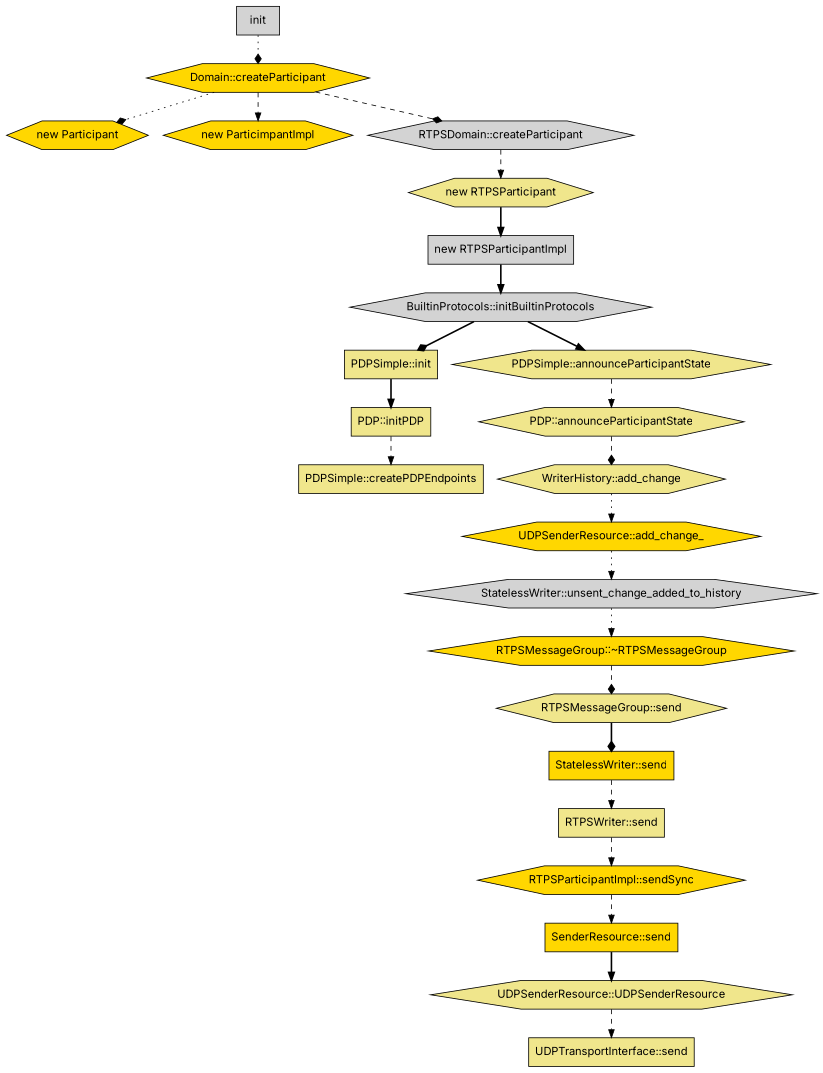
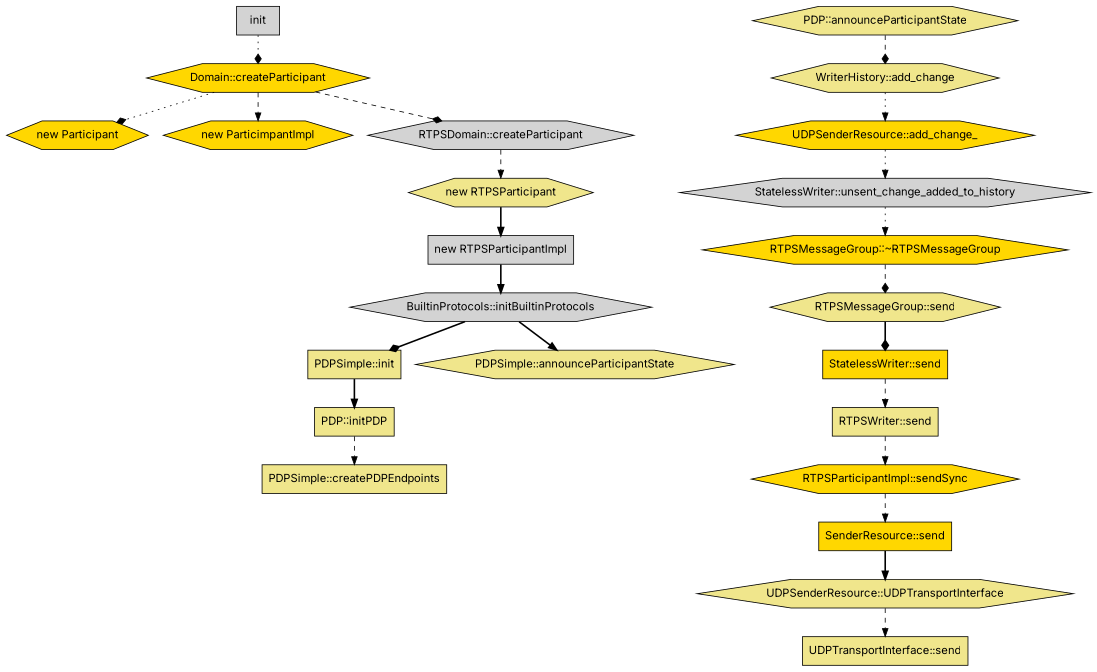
(611, 389) -> none
(611, 995) -> (885, 594)
